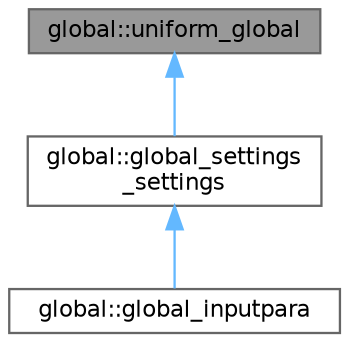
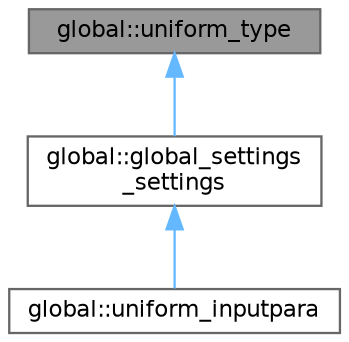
(175, 31) -> (175, 31)
(175, 311) -> (175, 311)
